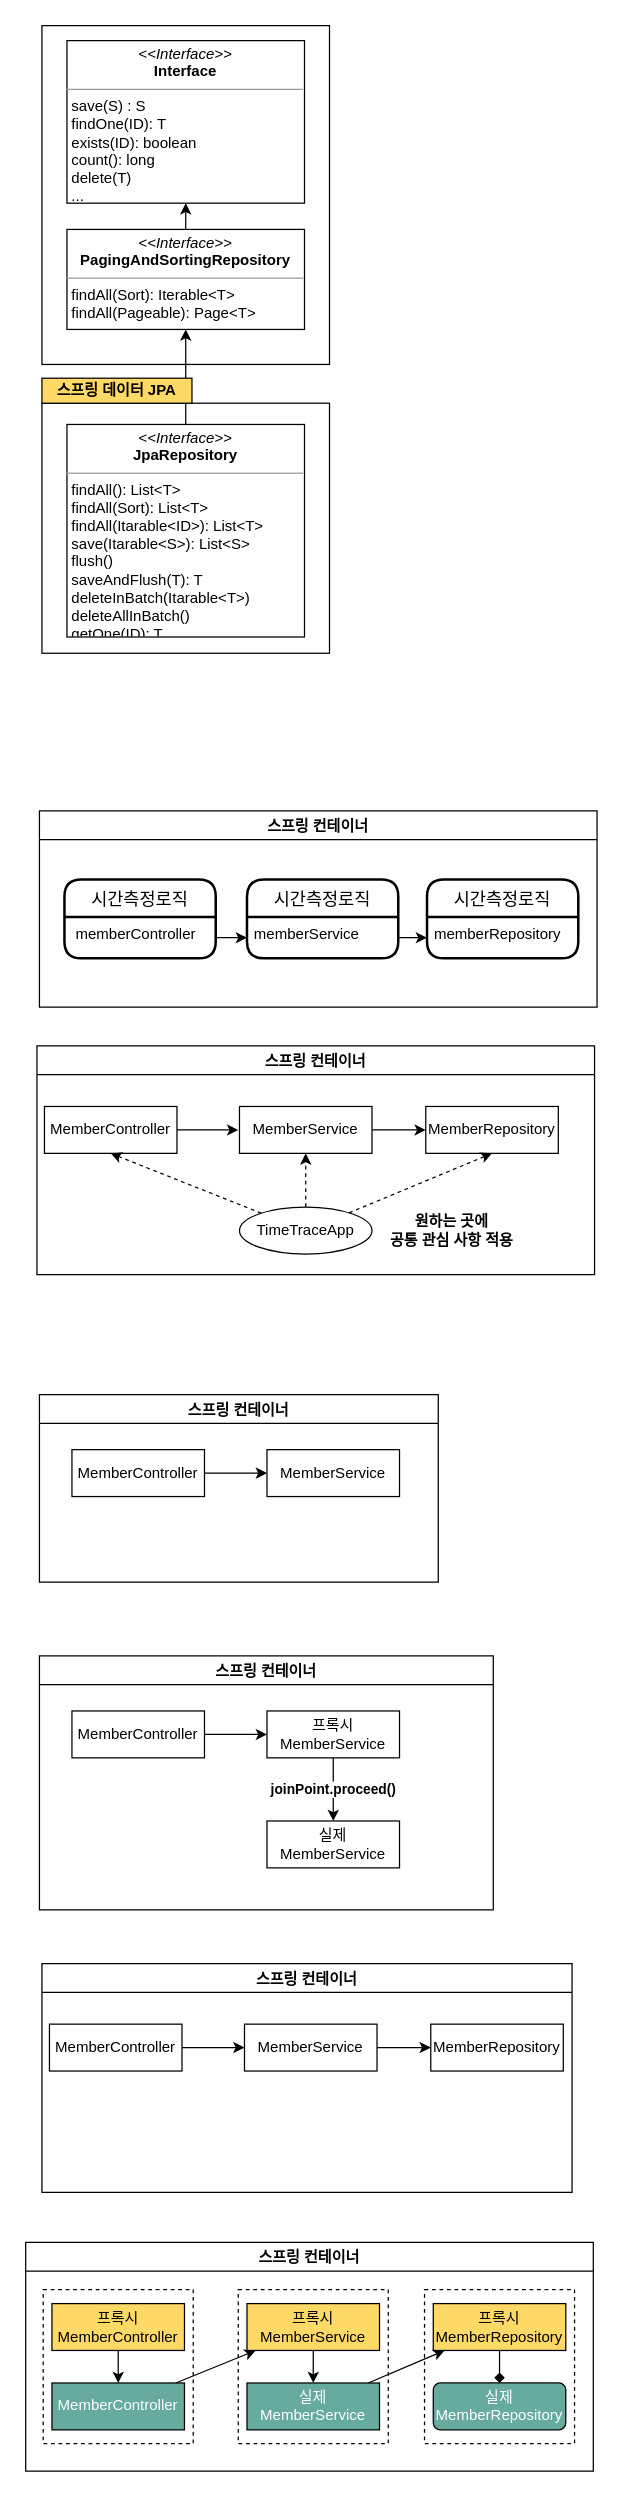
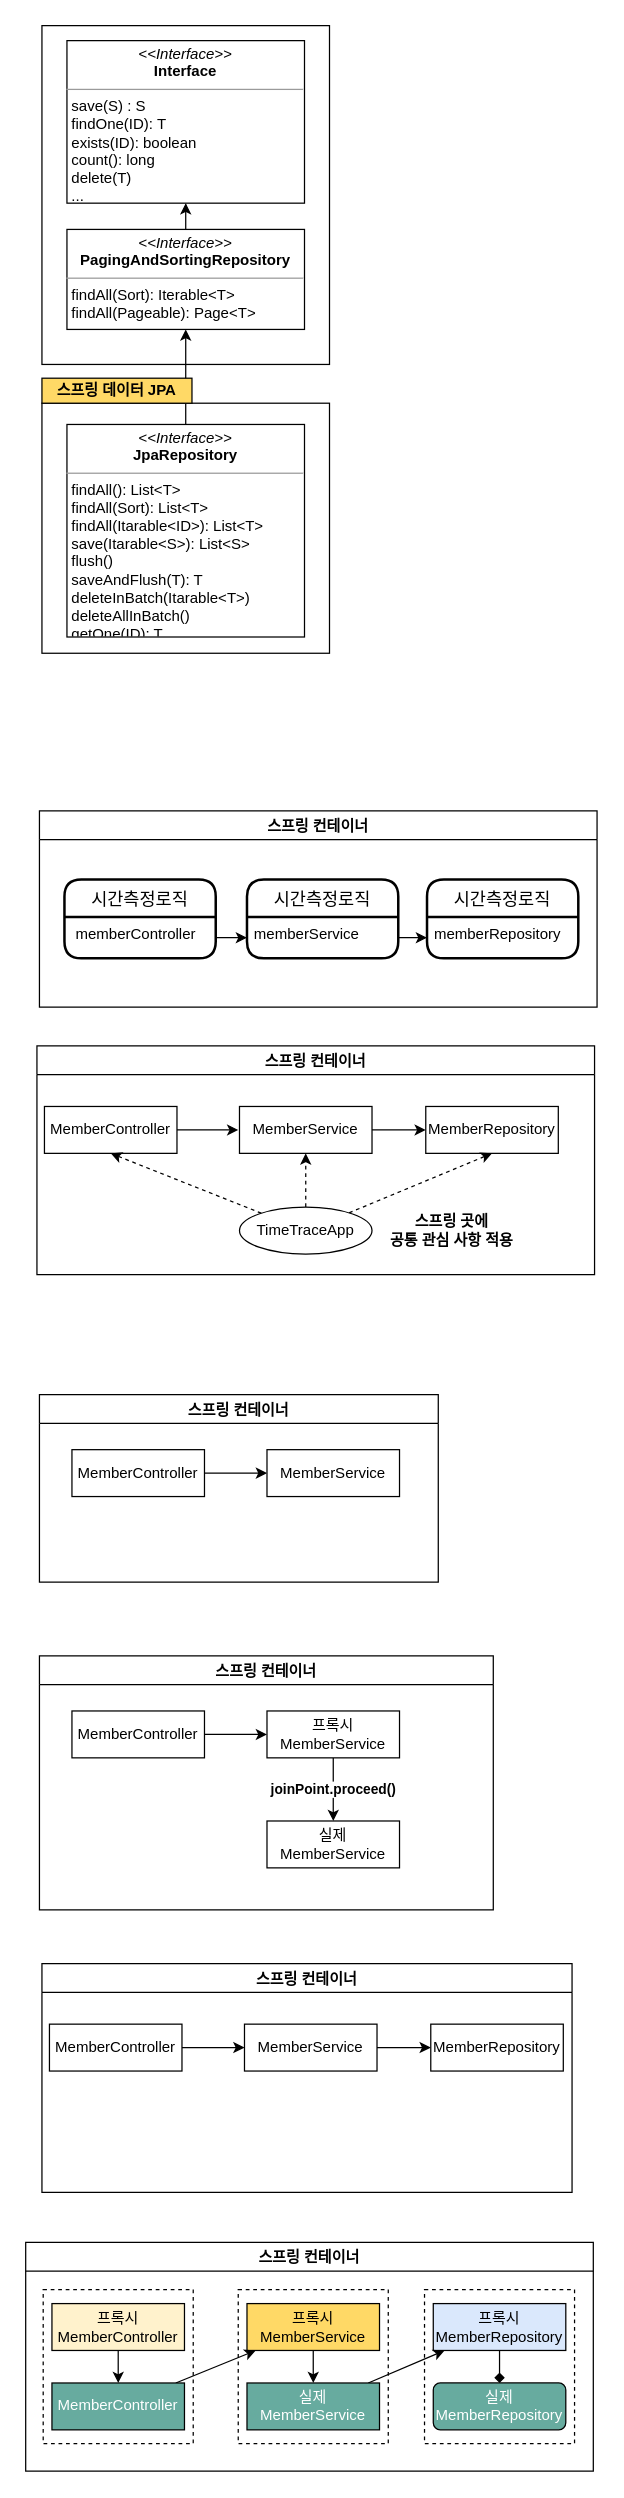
(452, 1231) -> (452, 1231)
(118, 2327) -> (118, 2327)
(499, 2327) -> (499, 2327)
